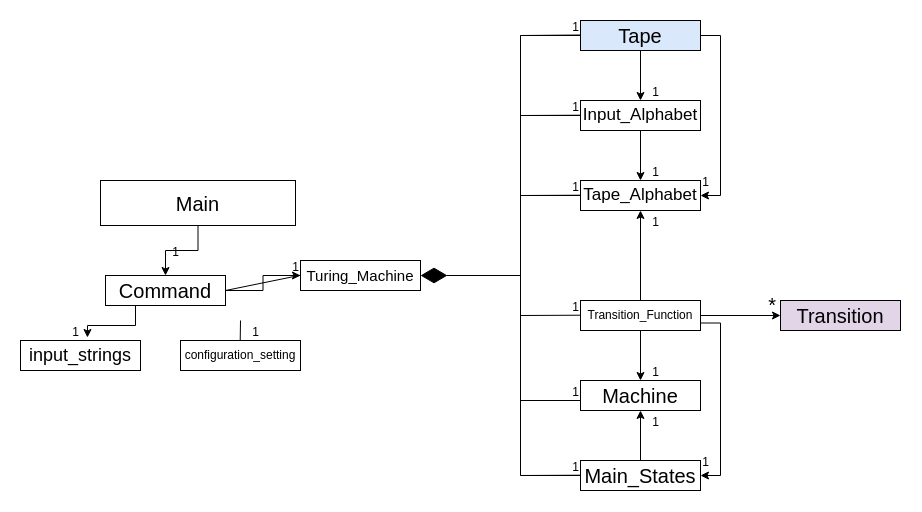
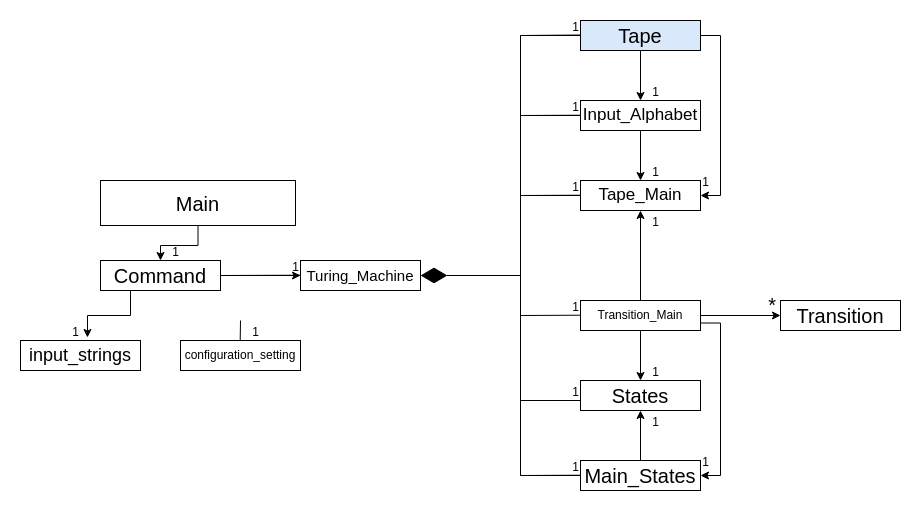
(641, 196) -> (641, 196)
(166, 291) -> (161, 276)
(641, 316) -> (641, 316)
(841, 316) -> (841, 316)
(641, 396) -> (641, 396)
